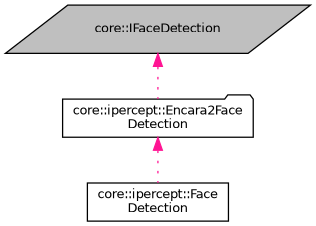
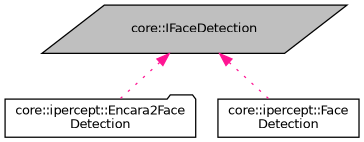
(158, 167) -> (249, 81)
